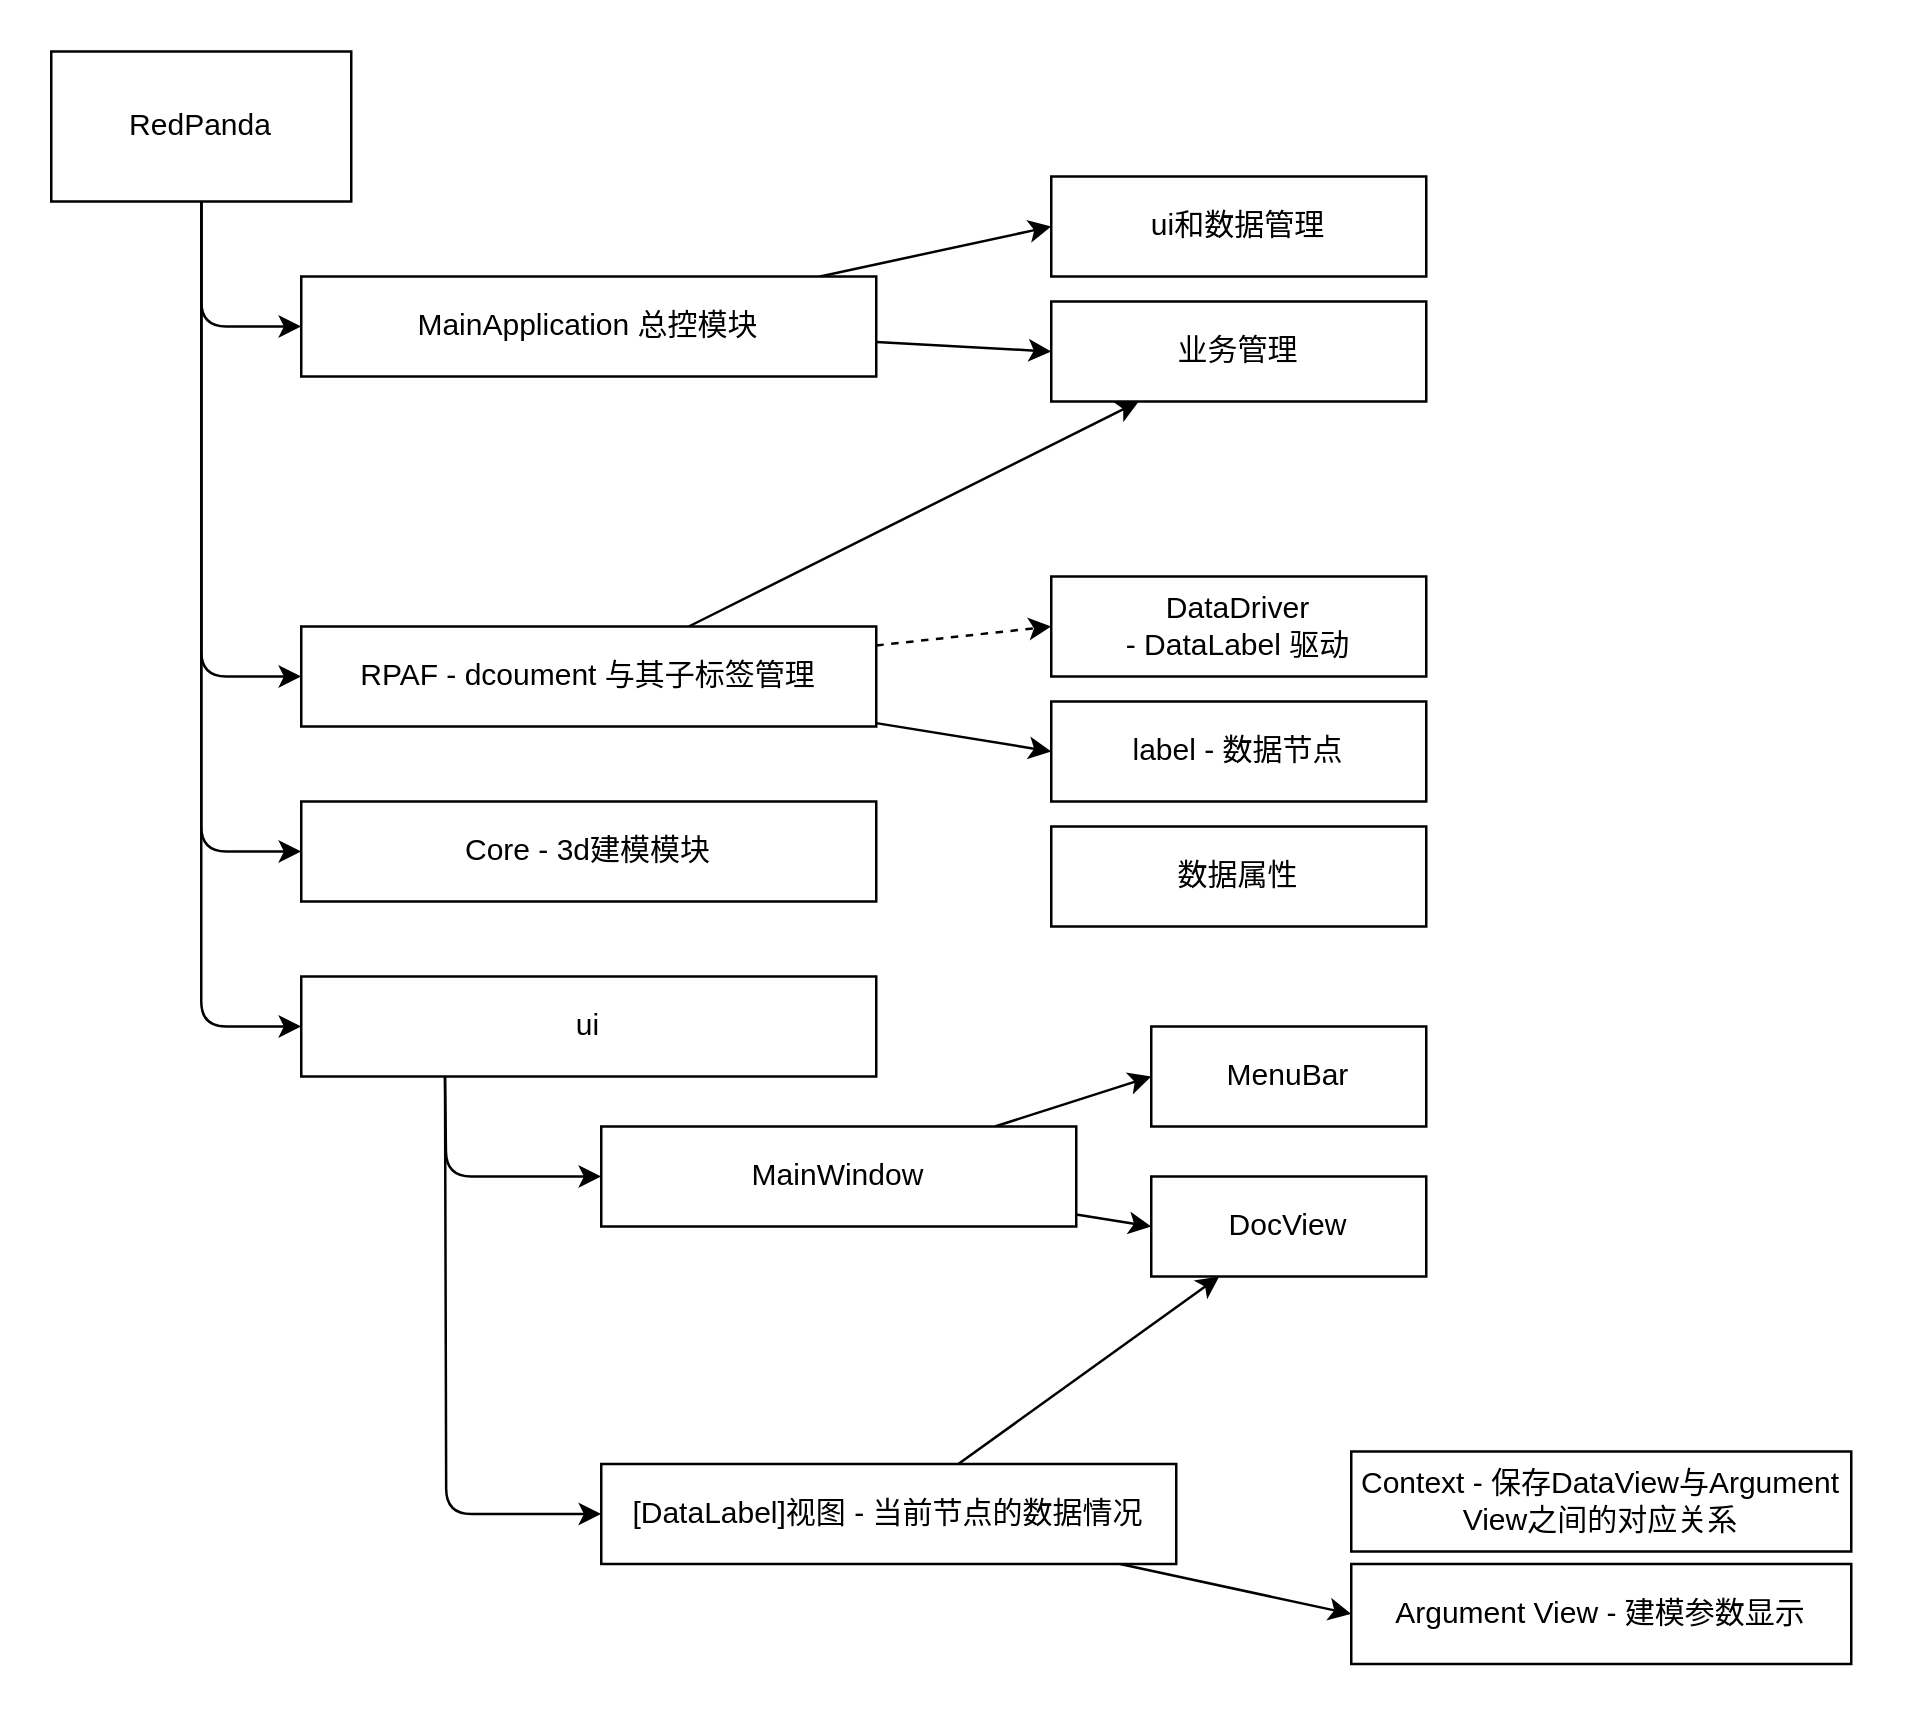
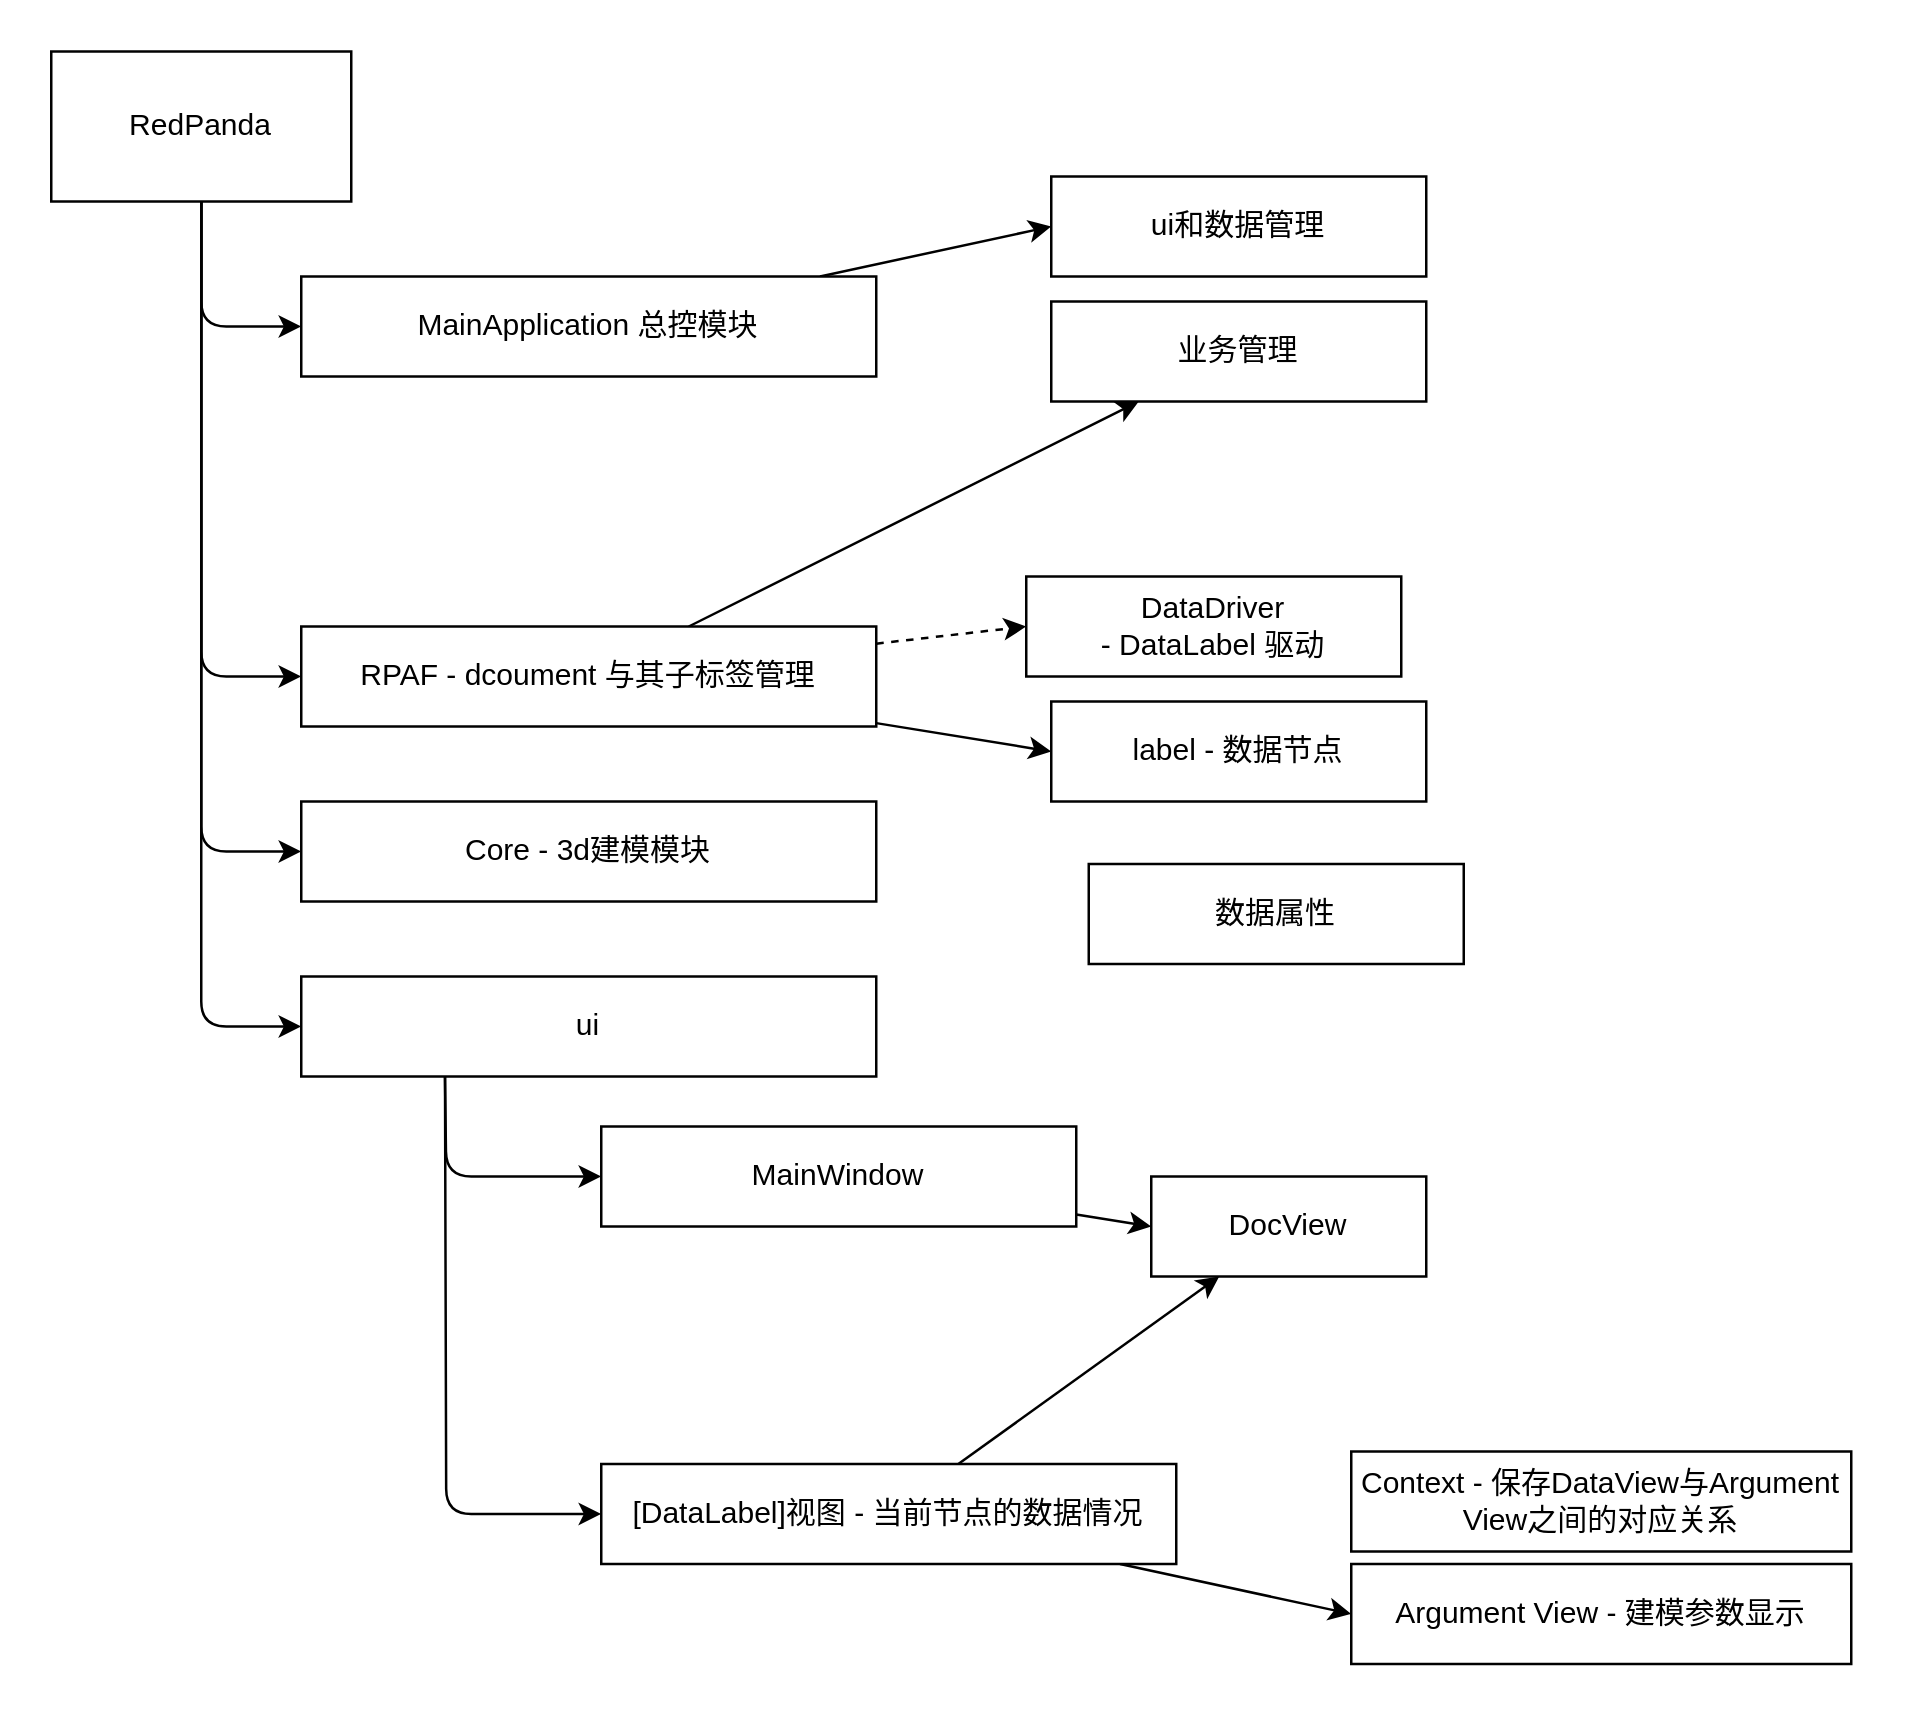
(955, 346) -> none
(1239, 626) -> (1214, 626)
(1239, 876) -> (1276, 914)
(1289, 1076) -> none
(1066, 1104) -> none
